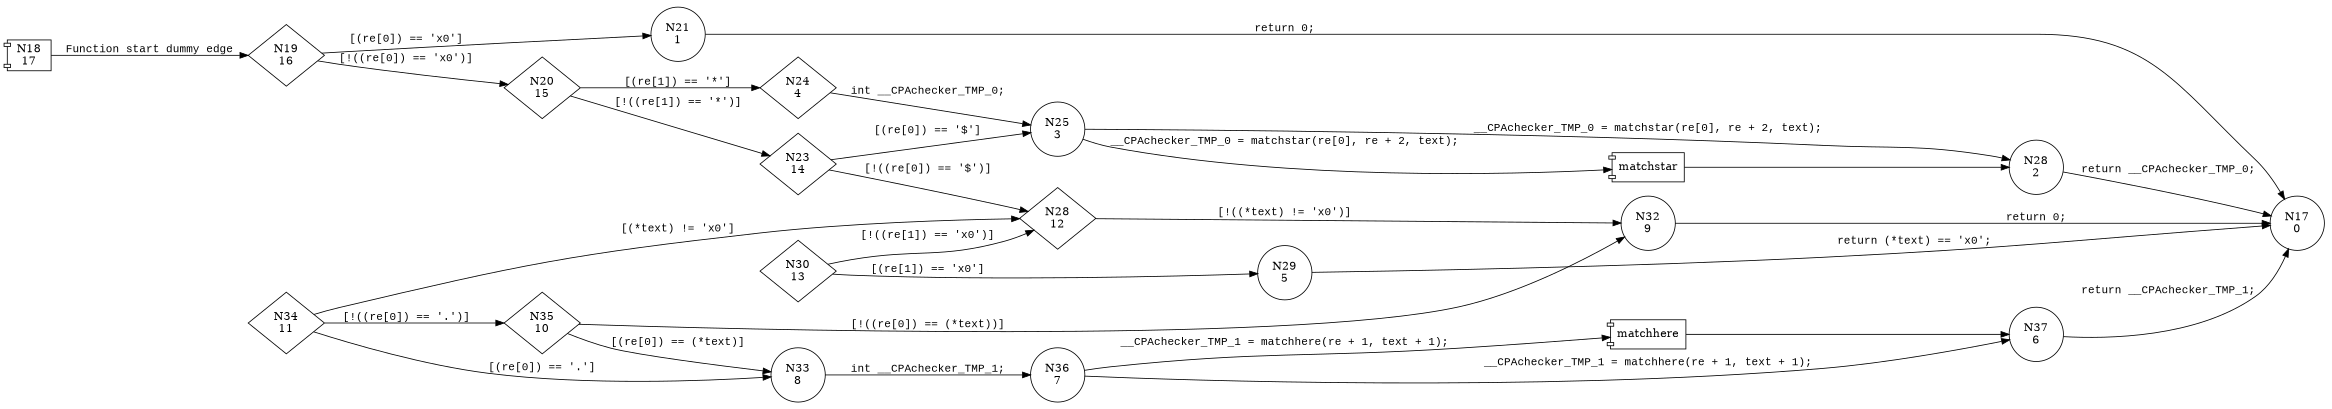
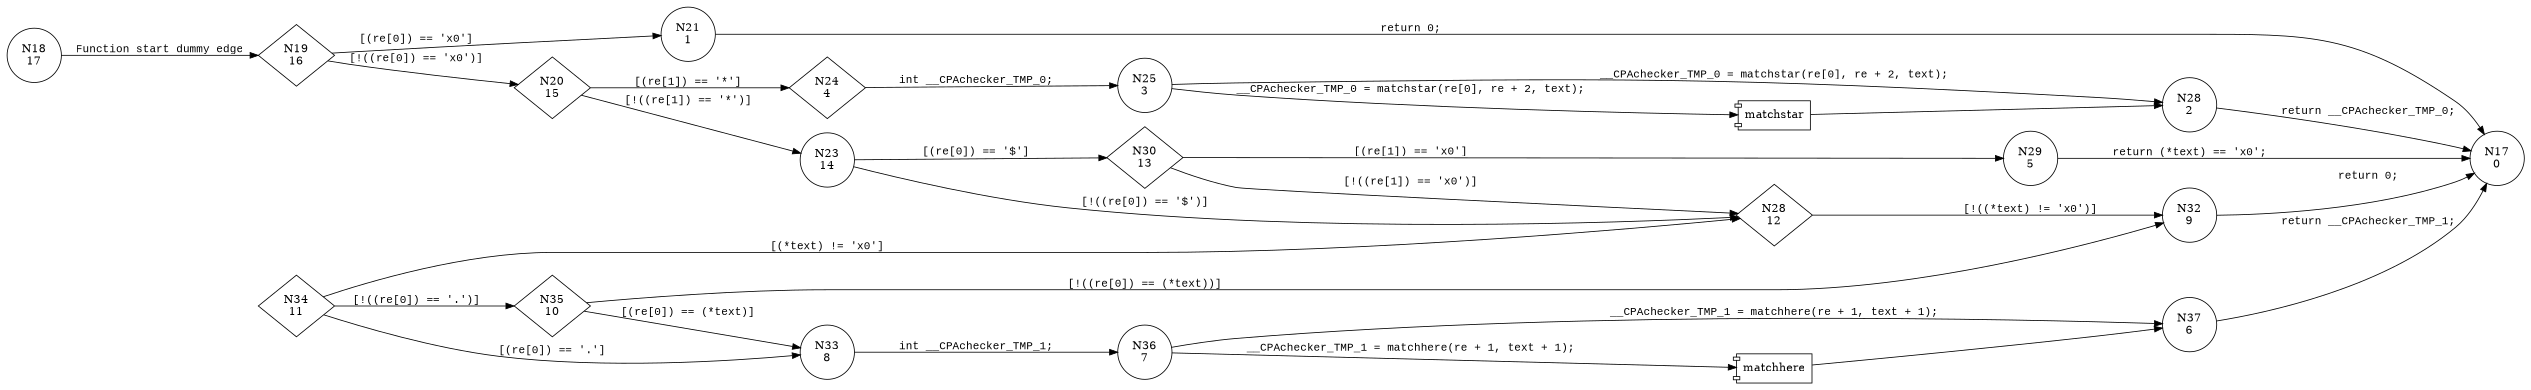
(29, 55) -> (34, 55)
(927, 147) -> (977, 159)
(798, 164) -> (827, 160)
